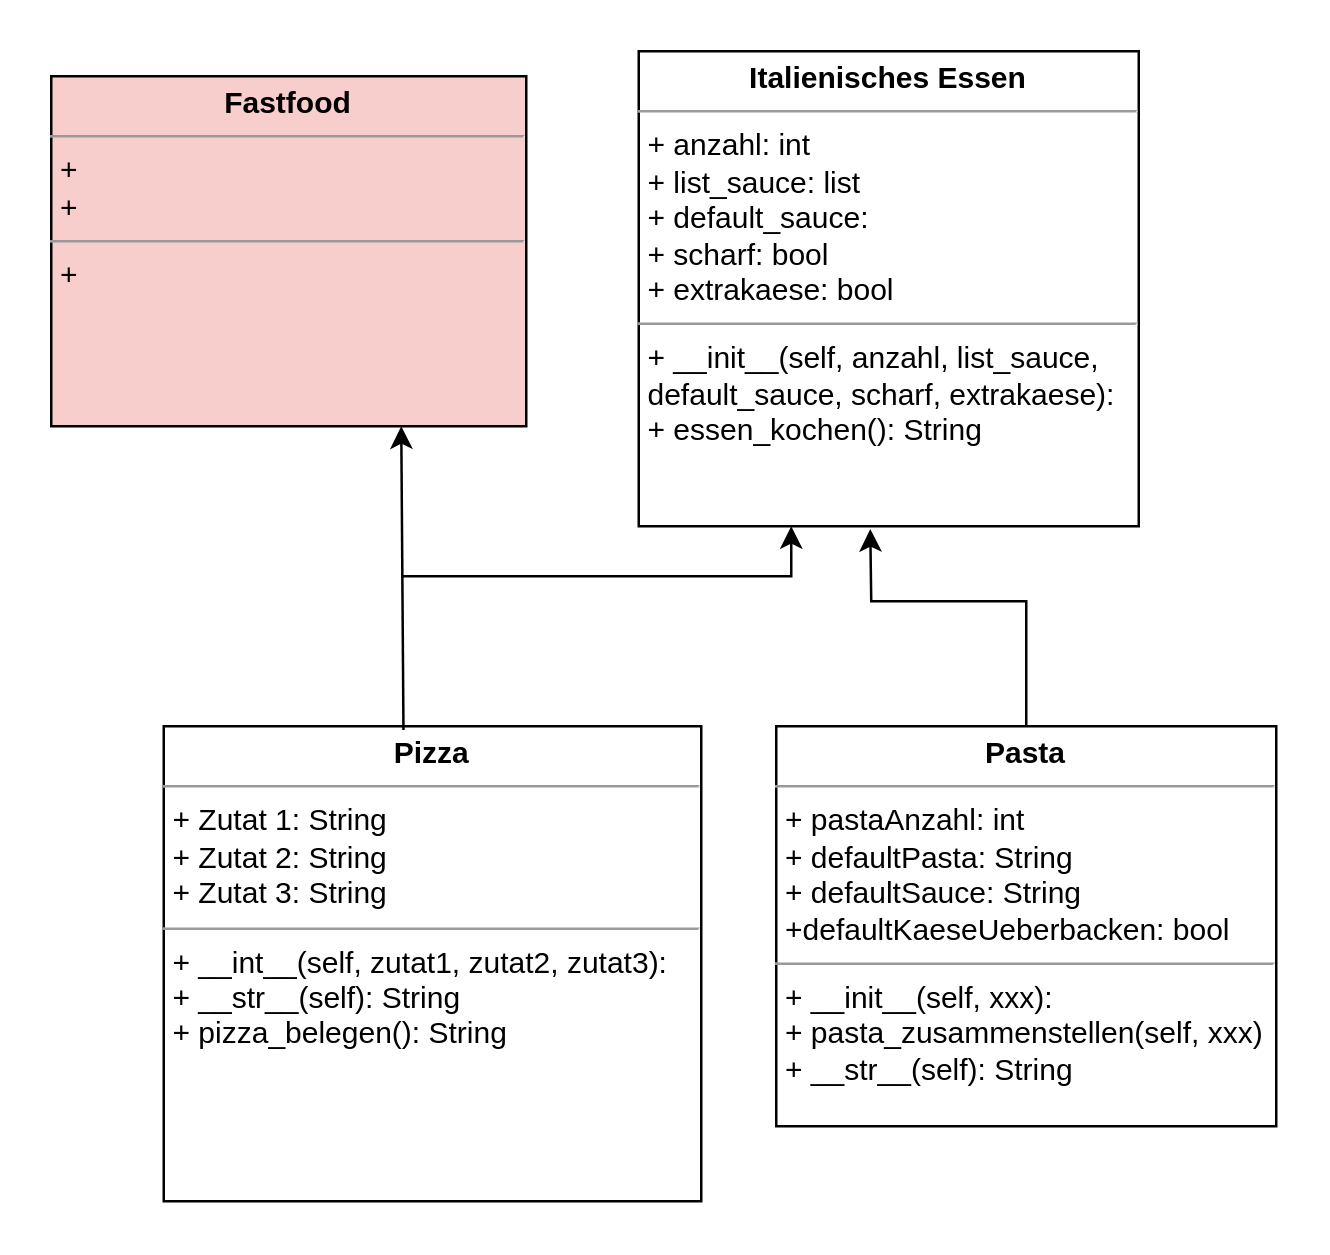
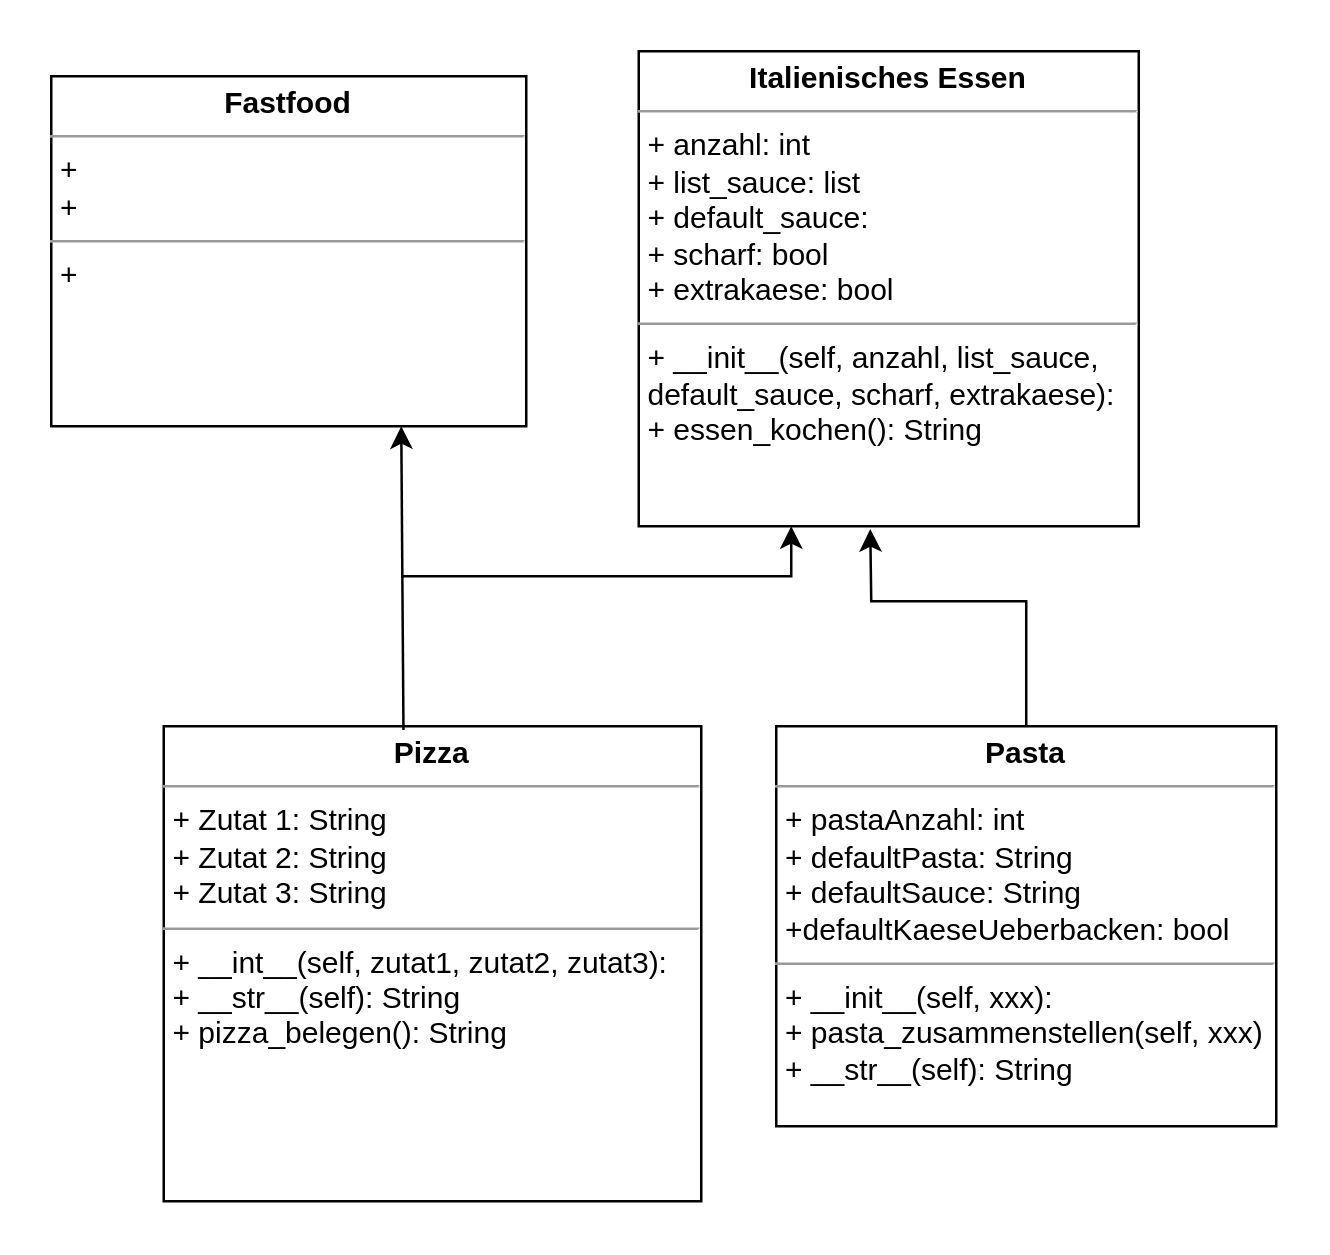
(289, 251) -> (289, 251)
